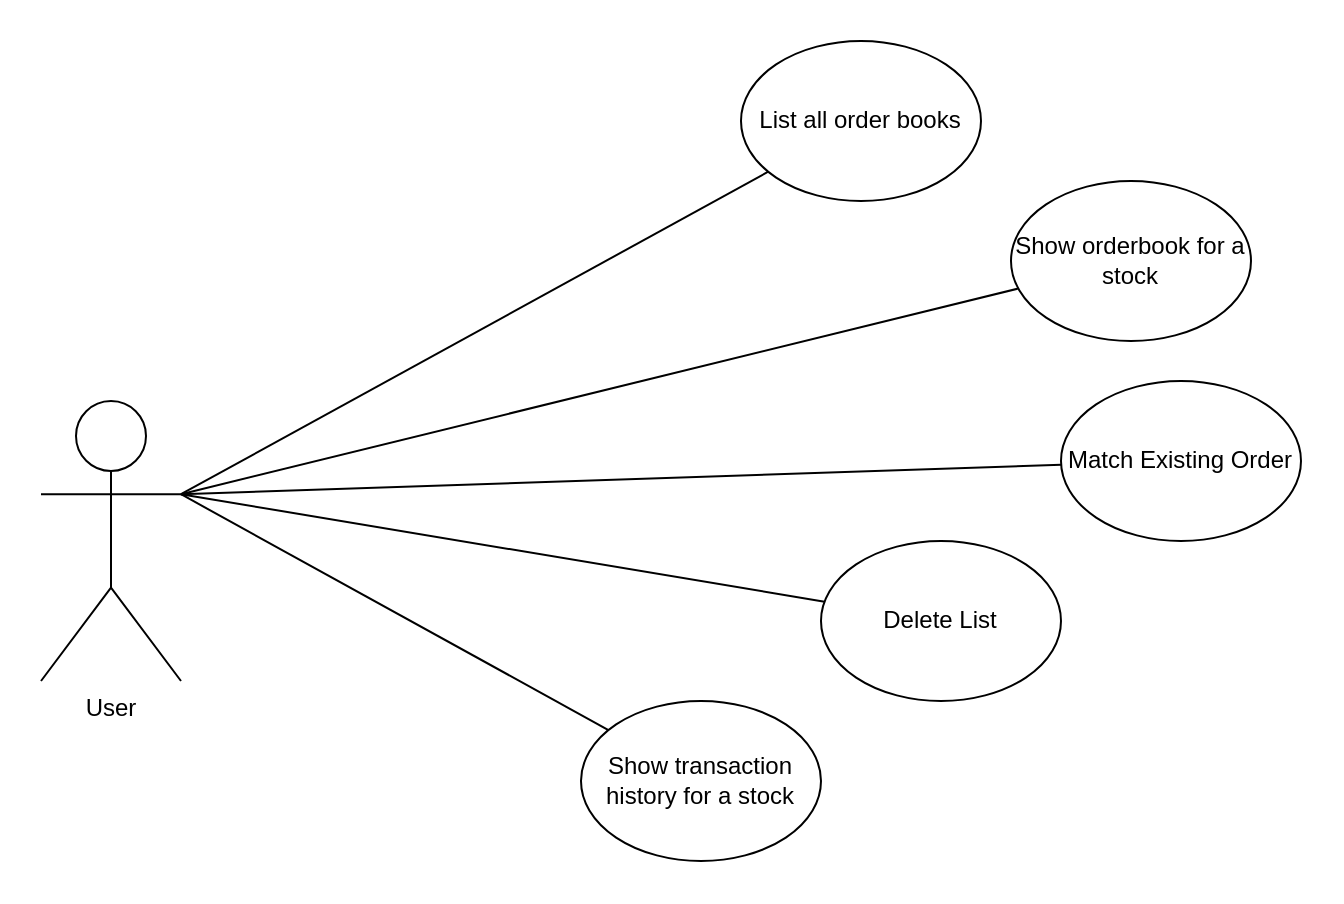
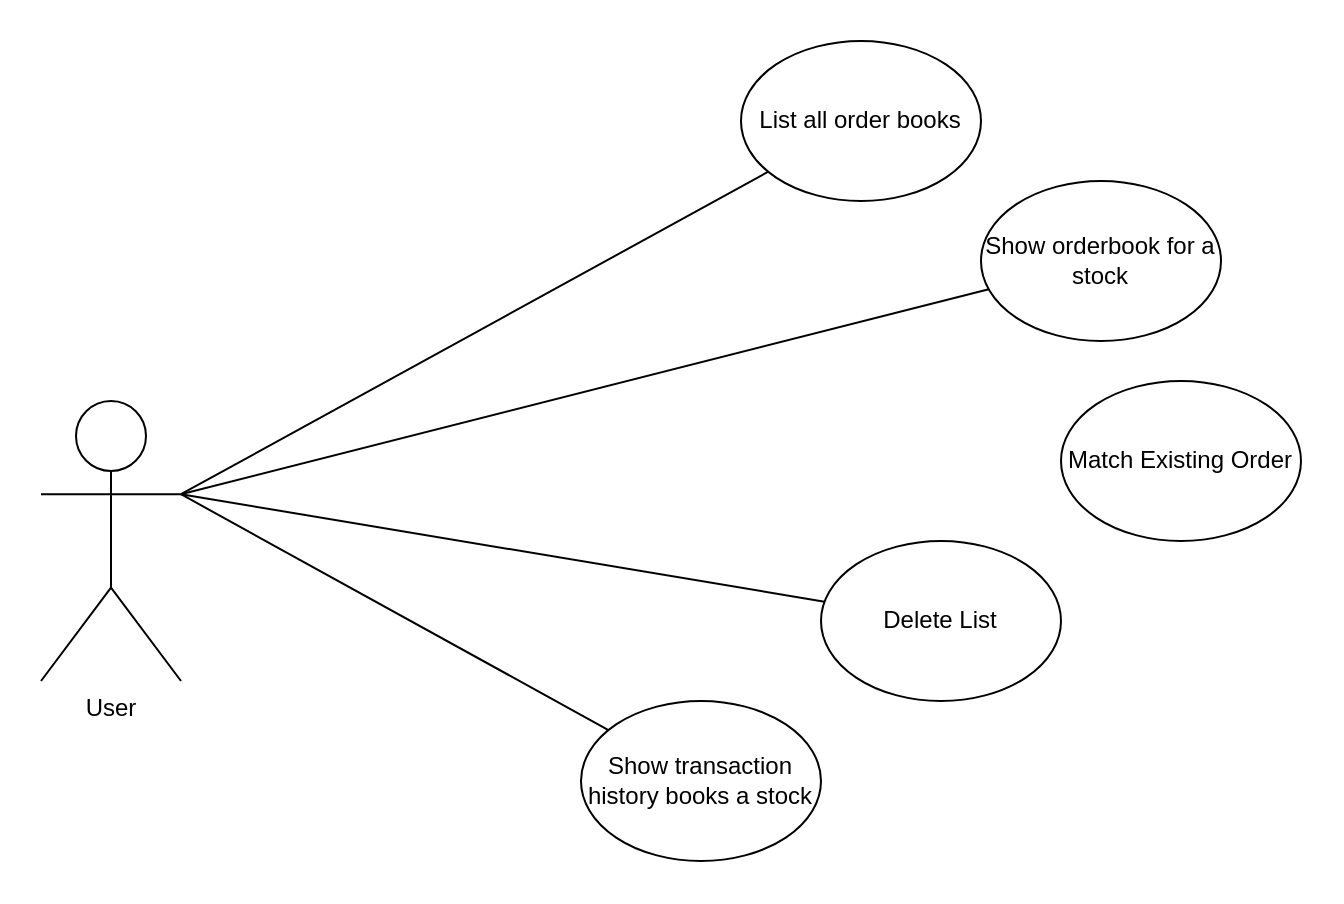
(1131, 261) -> (1101, 261)
(627, 479) -> none
(701, 781) -> (701, 781)
